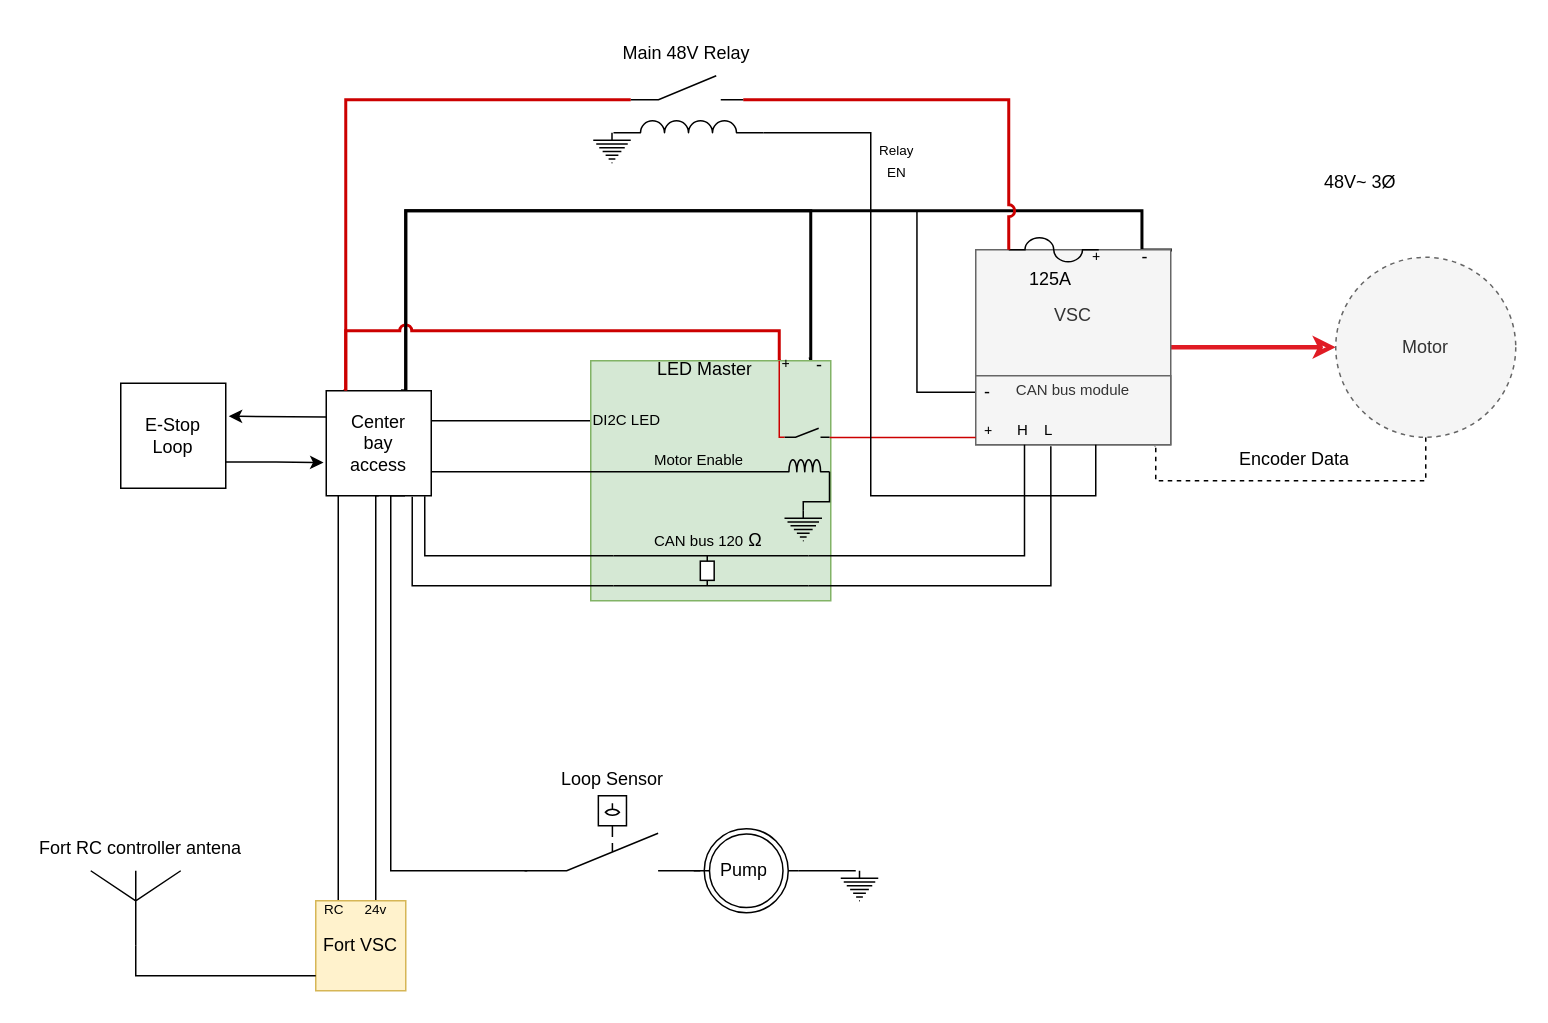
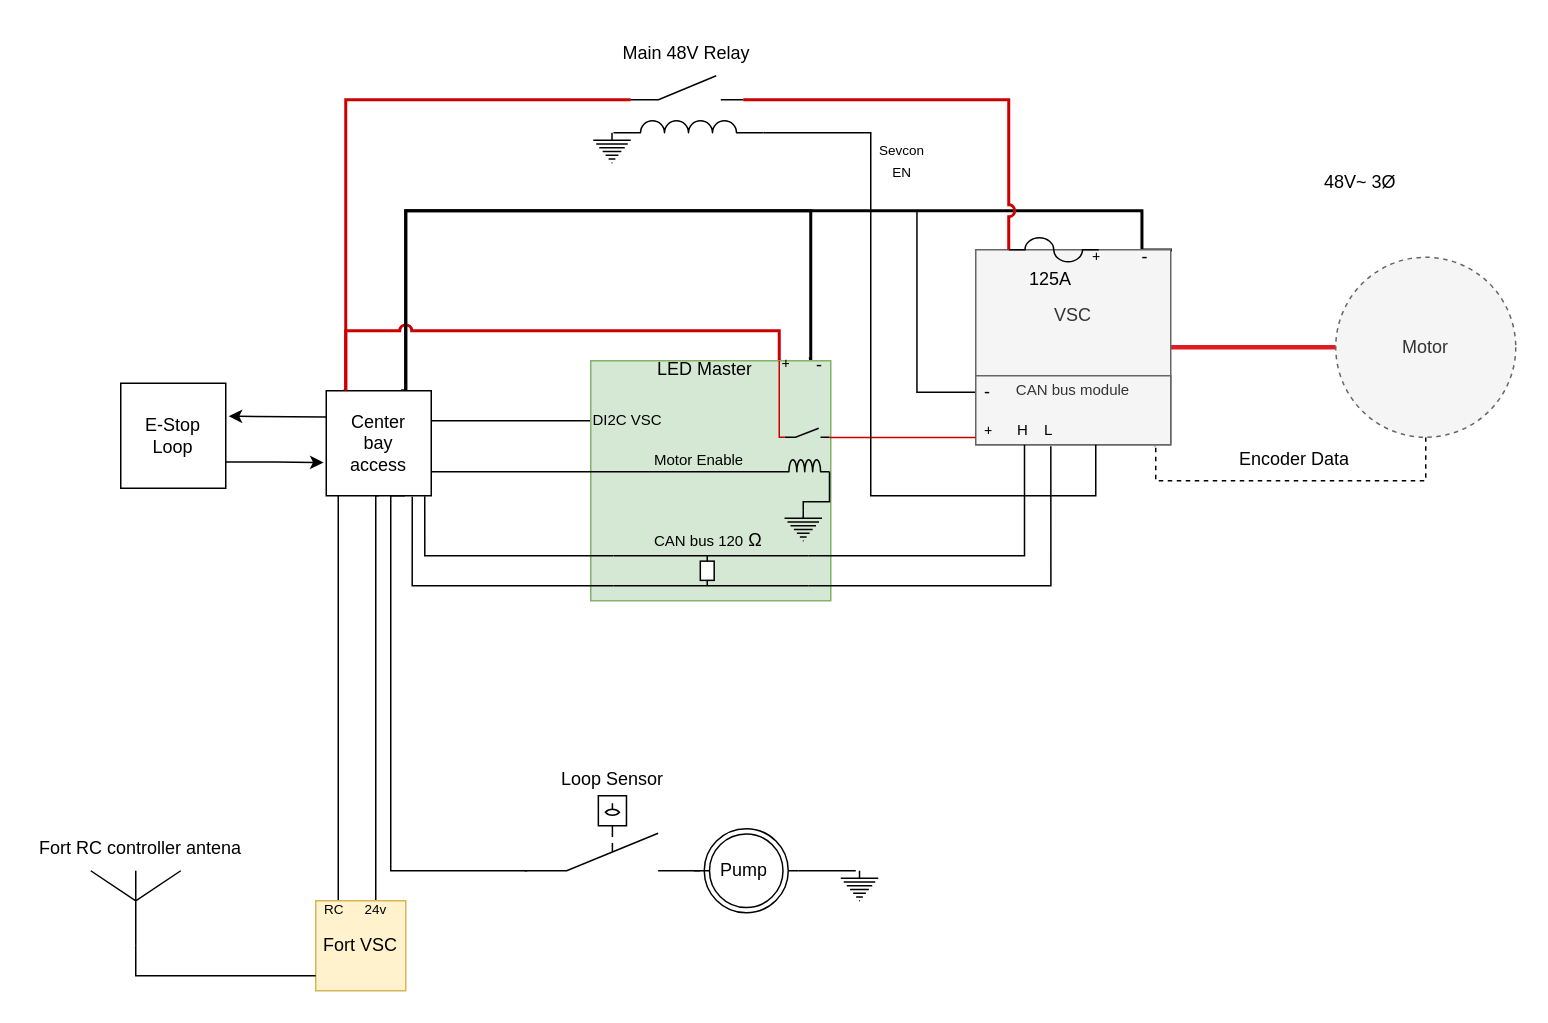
(903, 160) -> (910, 160)
(1318, 347) -> (1326, 347)
(631, 419) -> (631, 419)
